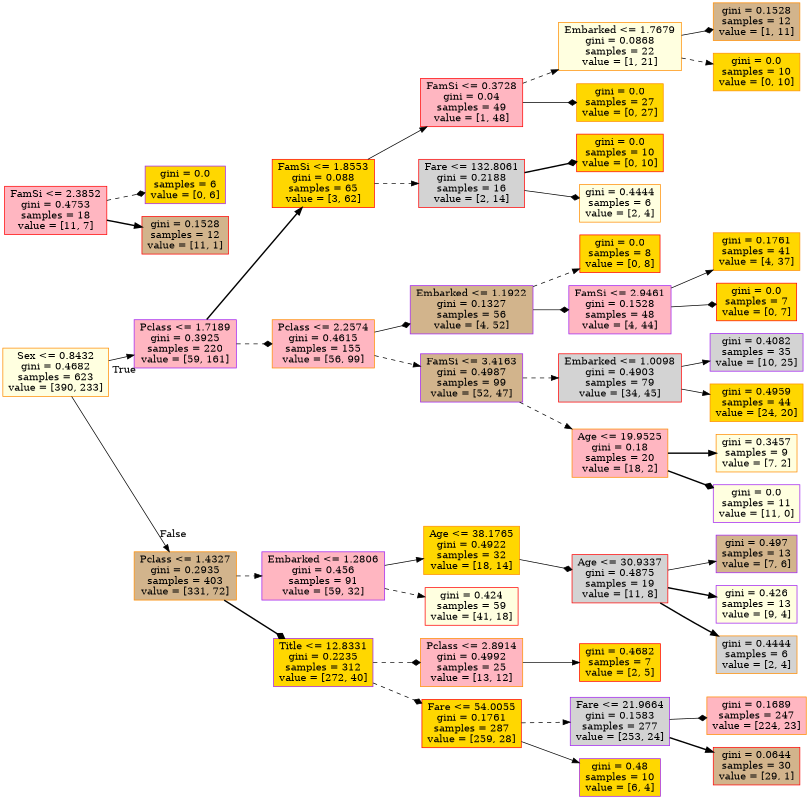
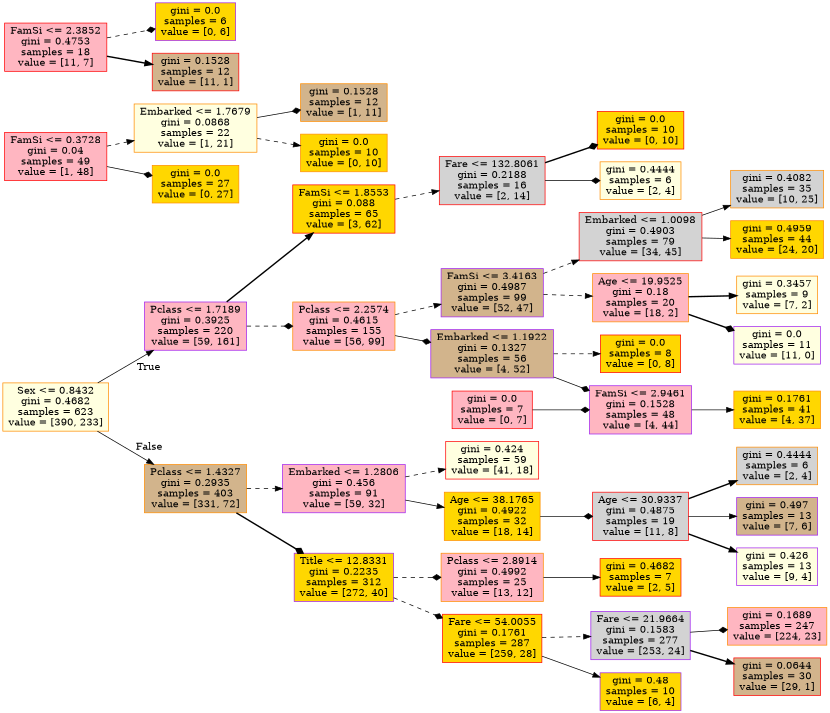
(394, 145) -> none
(757, 302) -> (492, 410)
(689, 306) -> (557, 410)
(757, 352) -> (777, 189)
